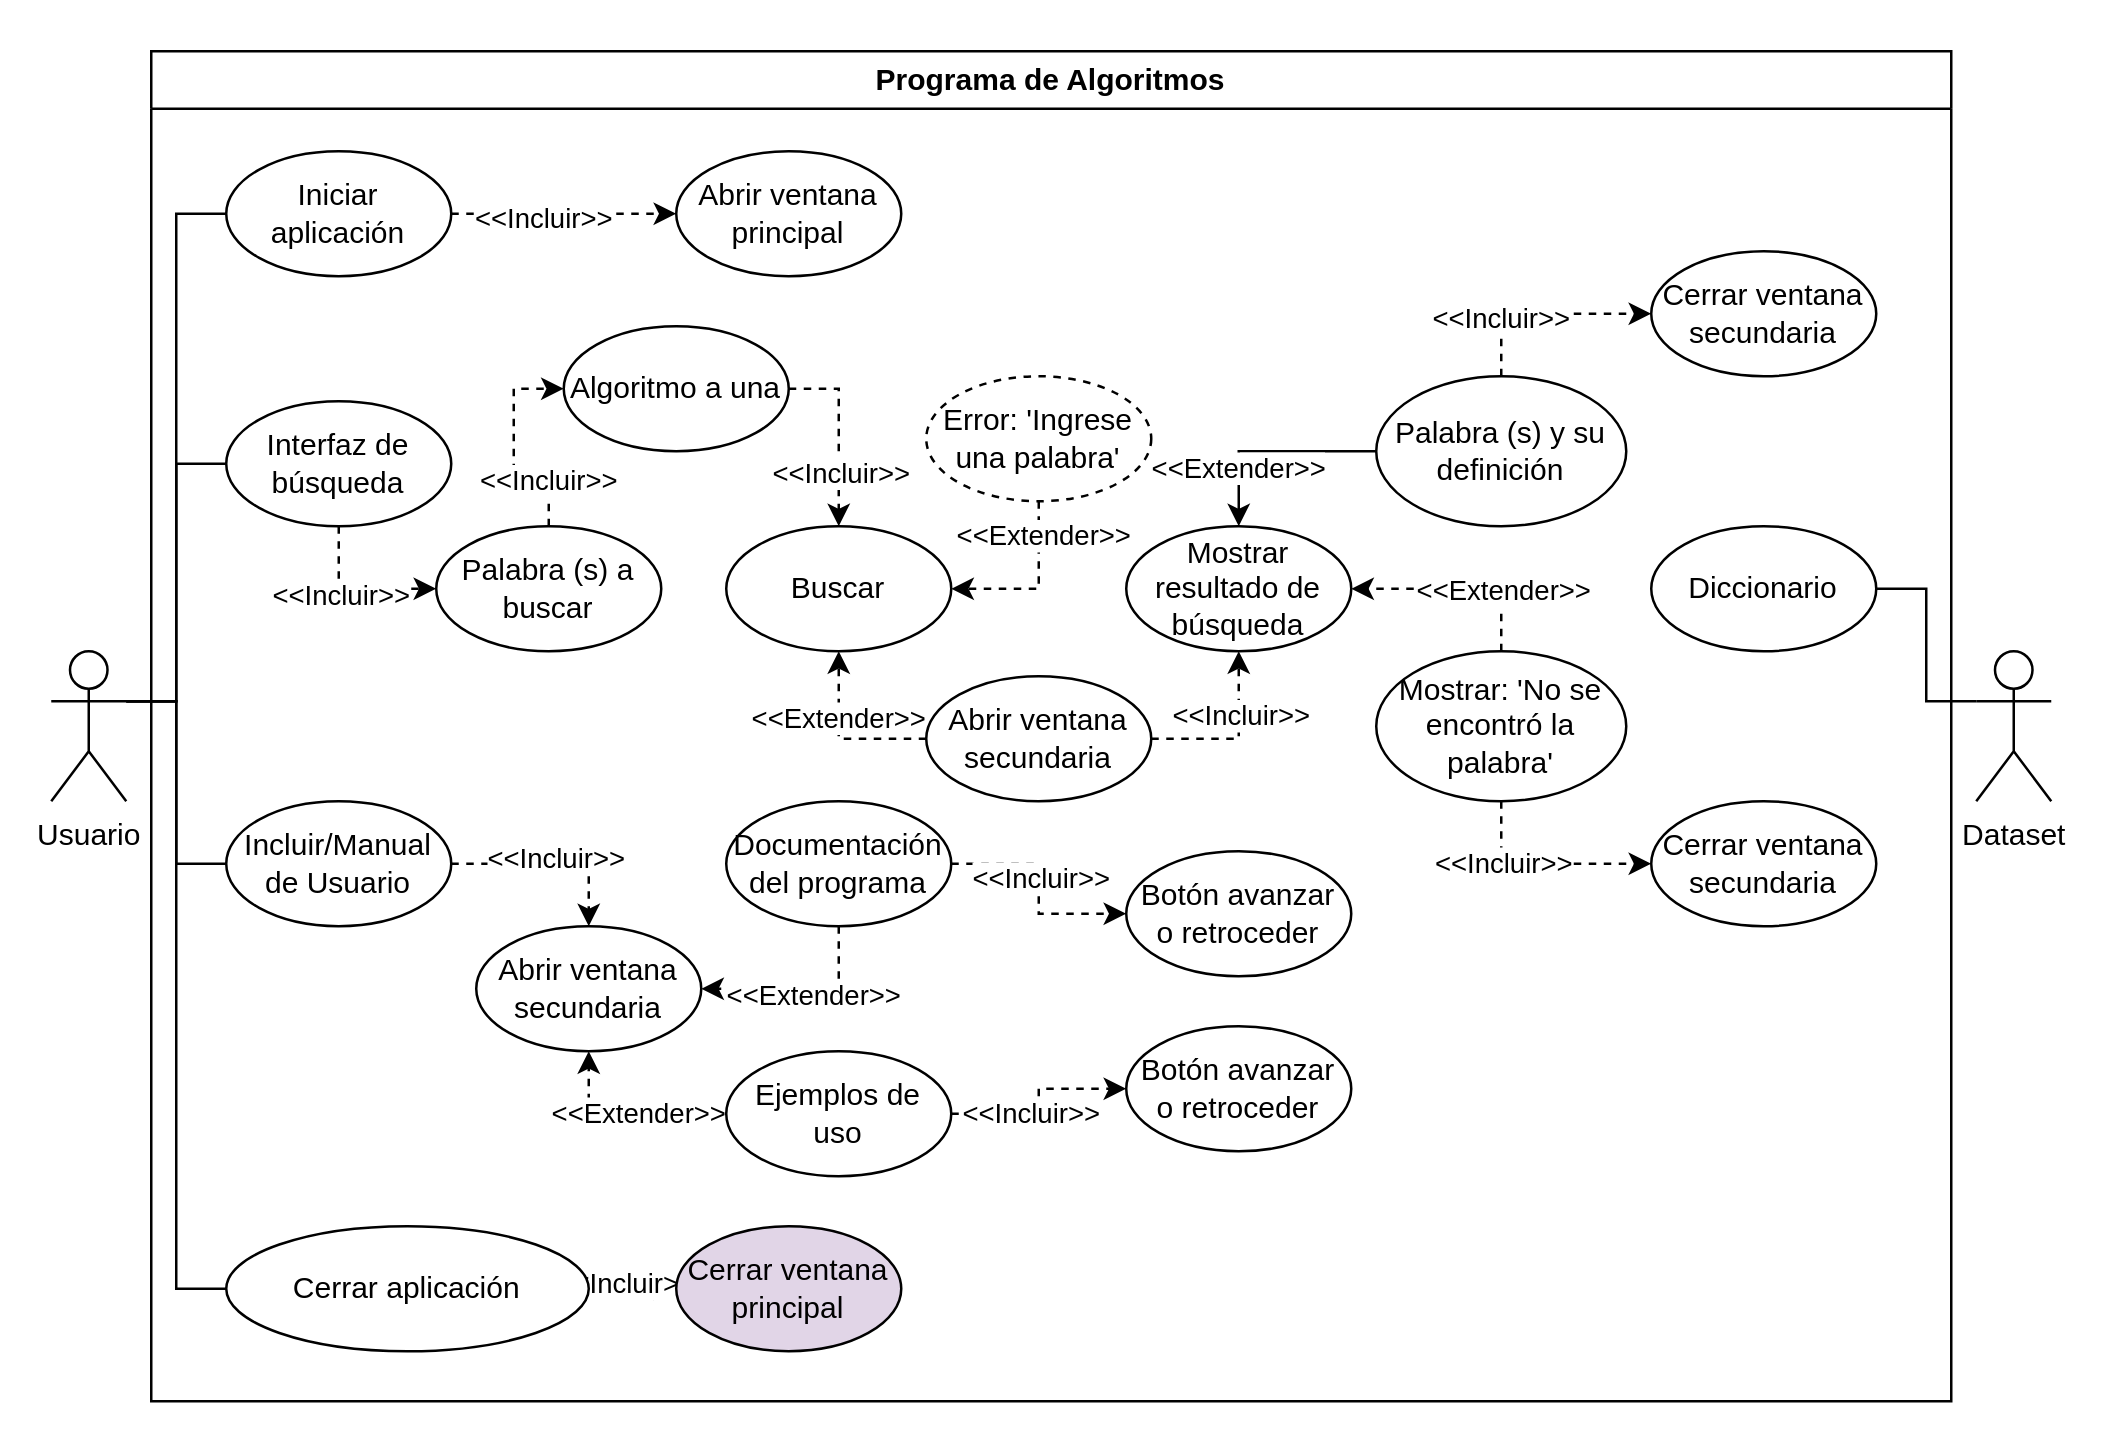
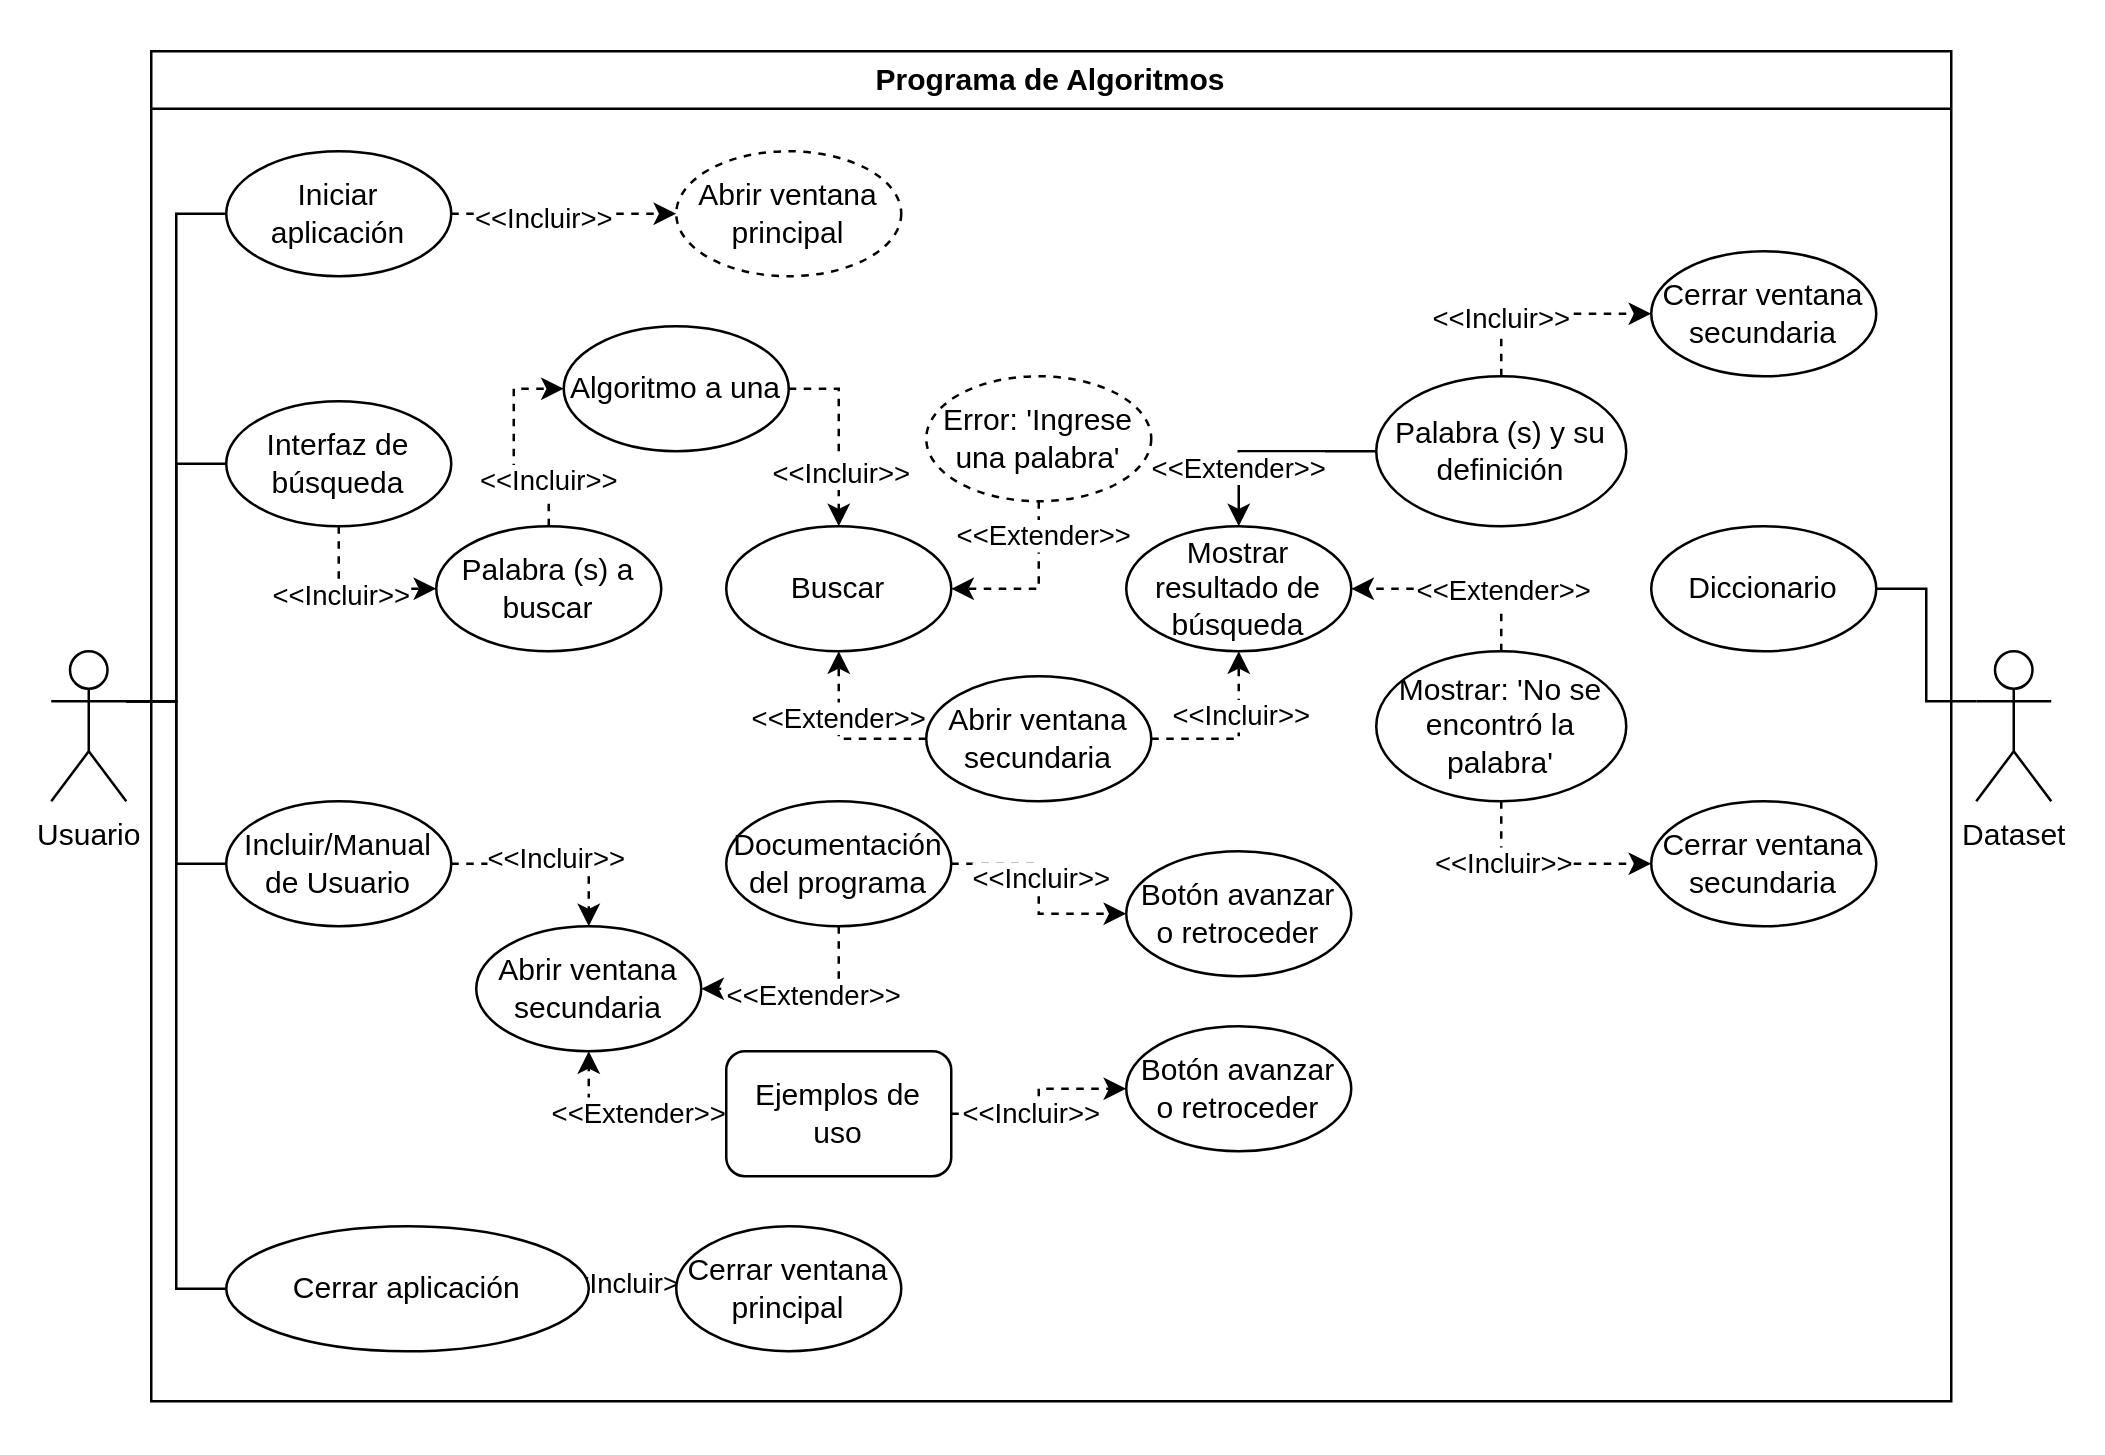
(789, 214) -> (789, 214)
(839, 1114) -> (839, 1114)
(789, 1289) -> (789, 1289)
